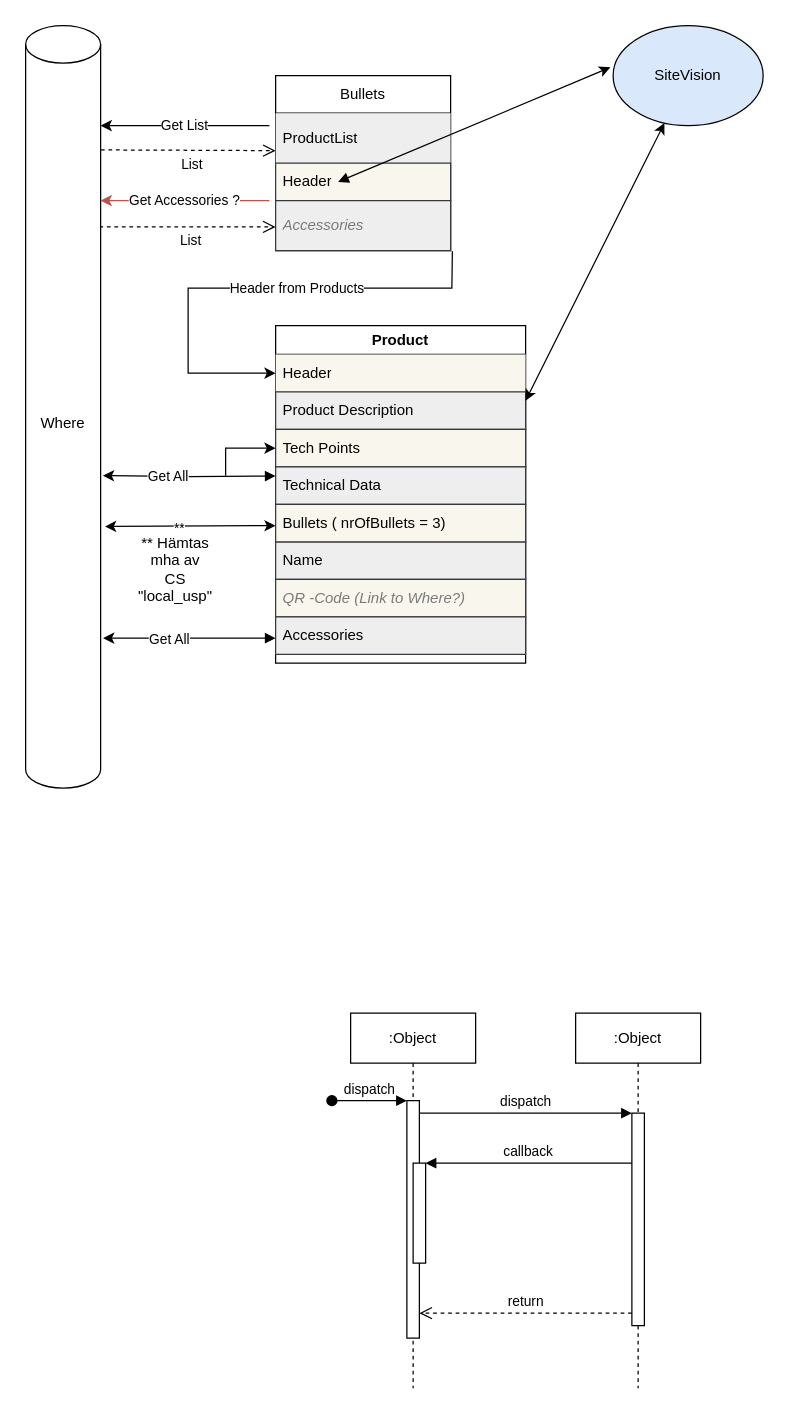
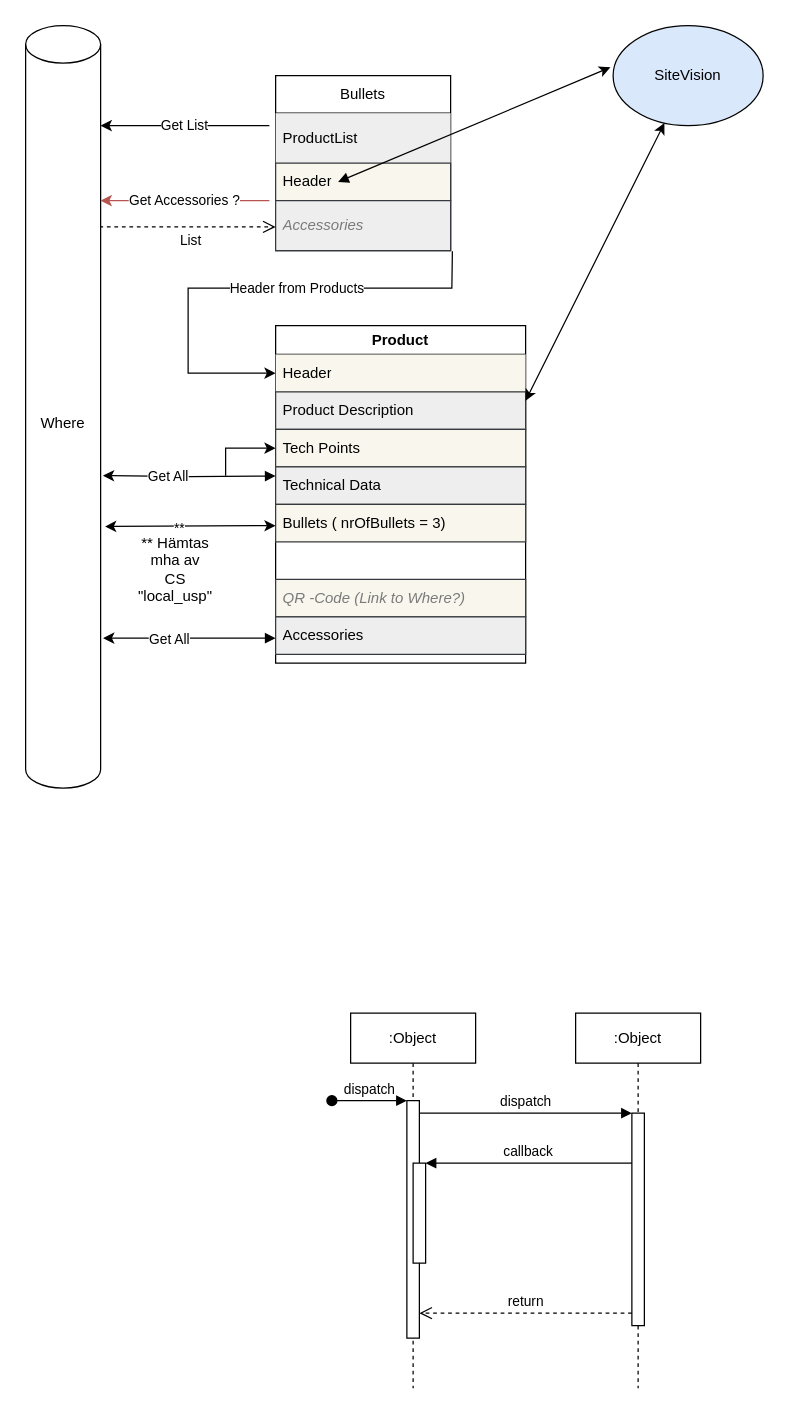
(186, 150) -> none
(401, 561) -> none
